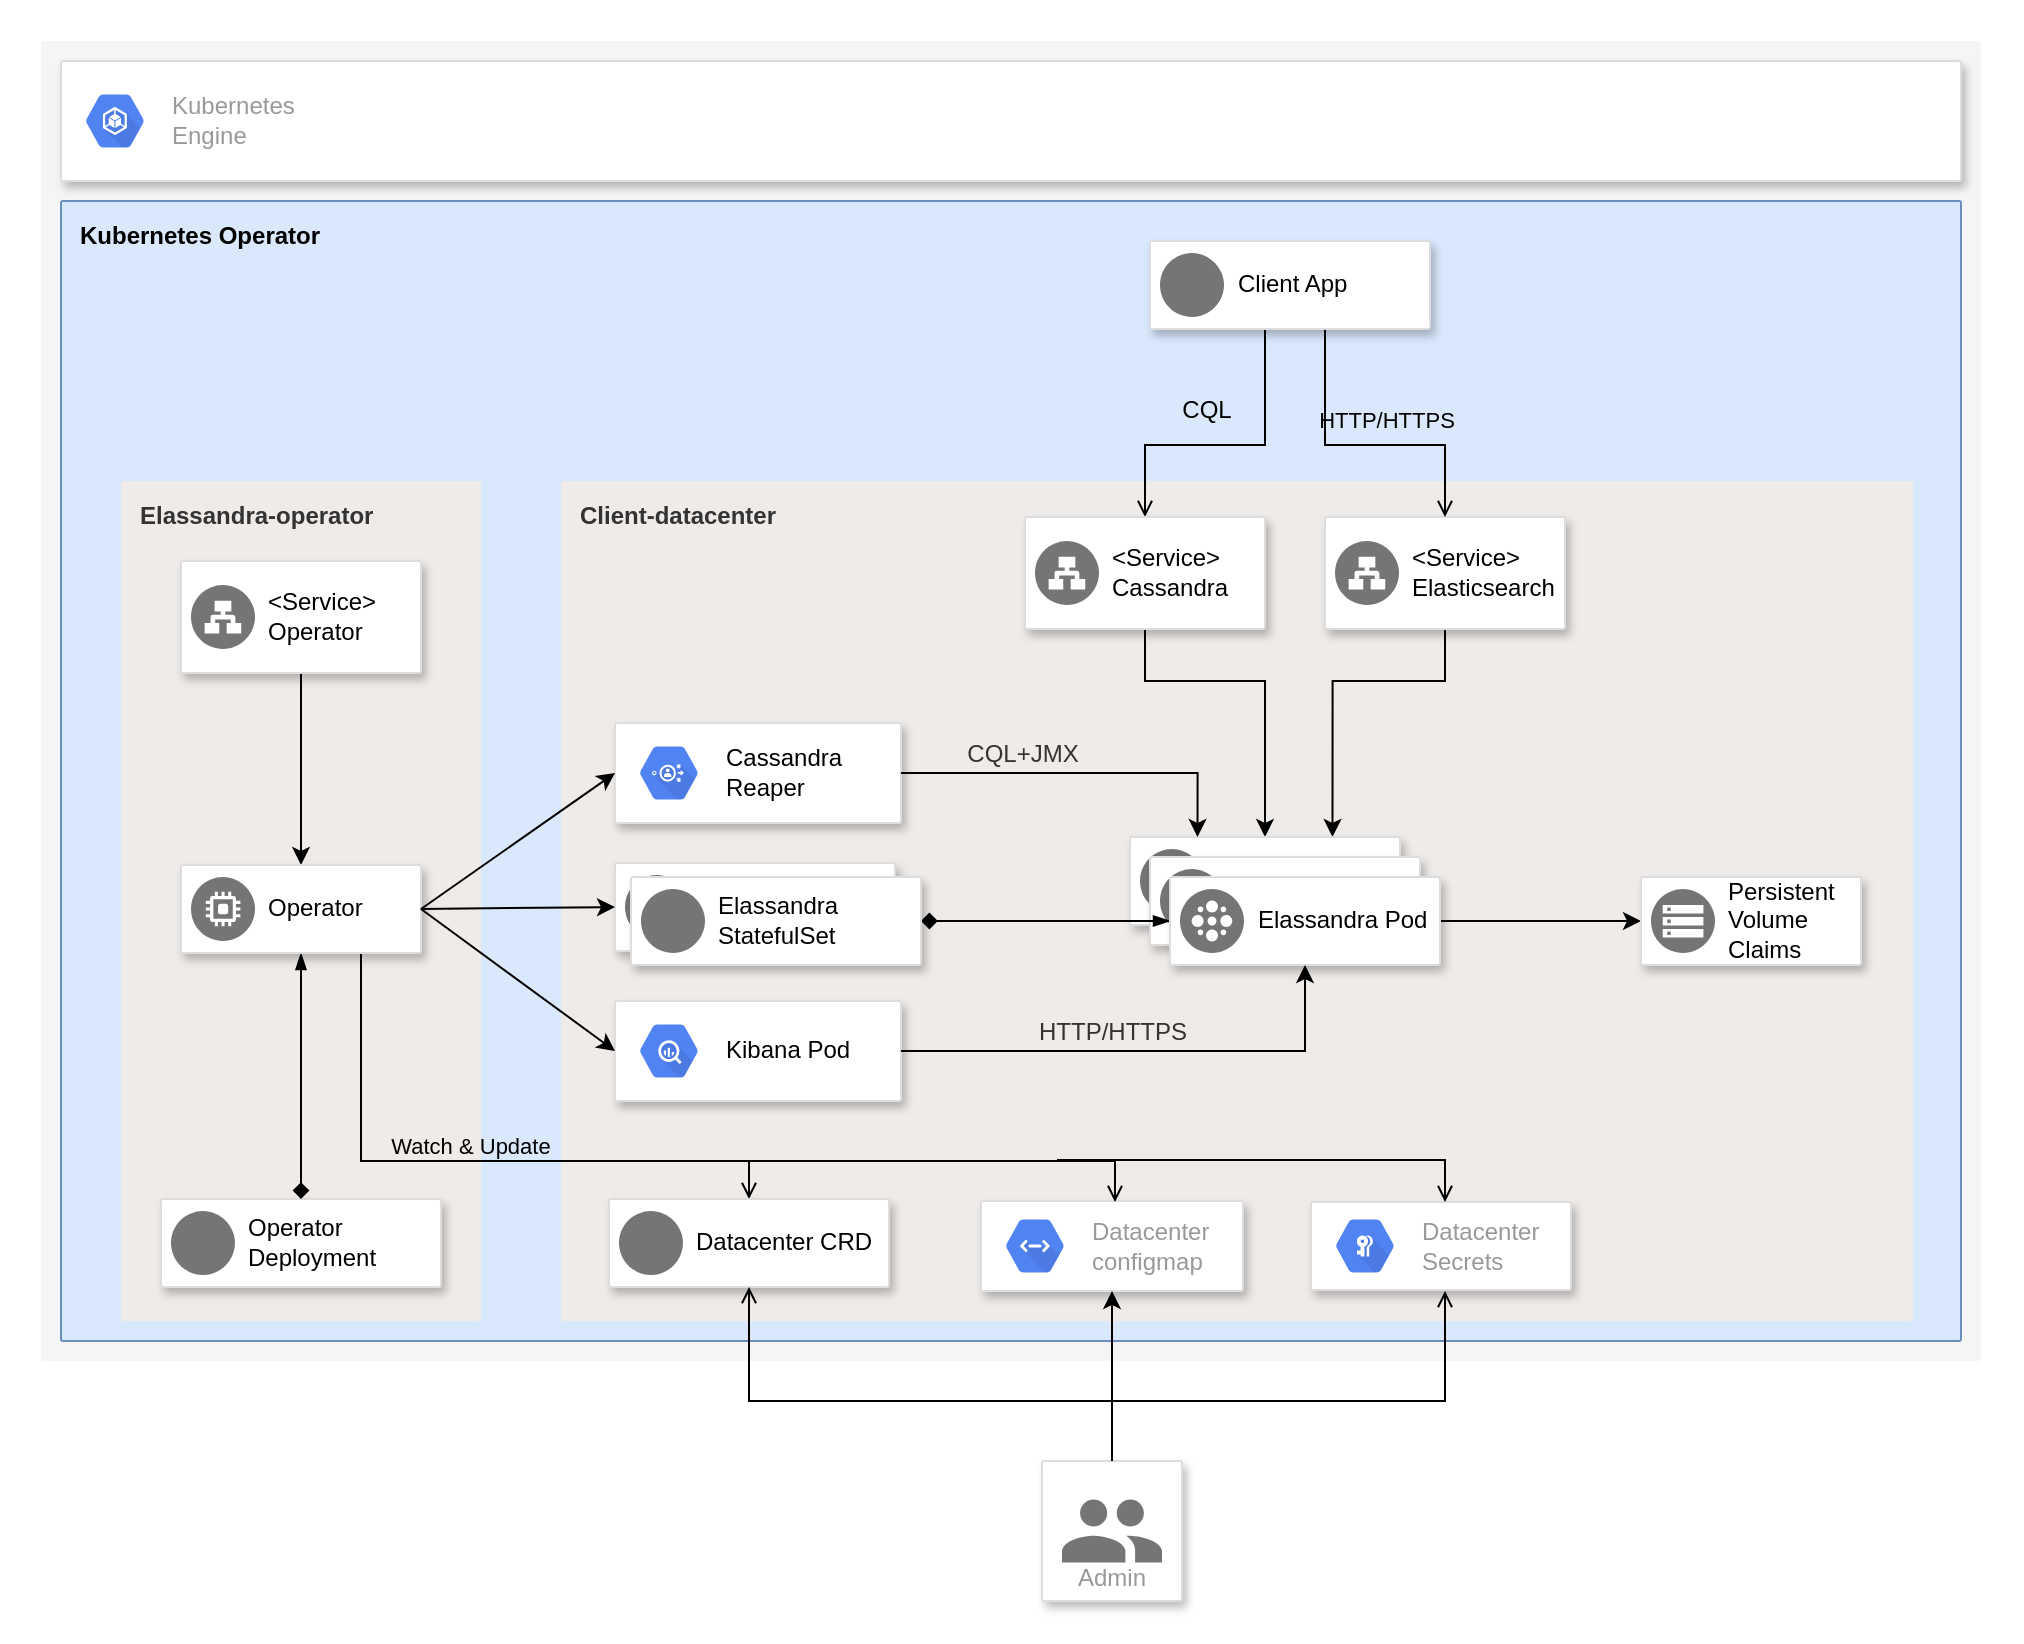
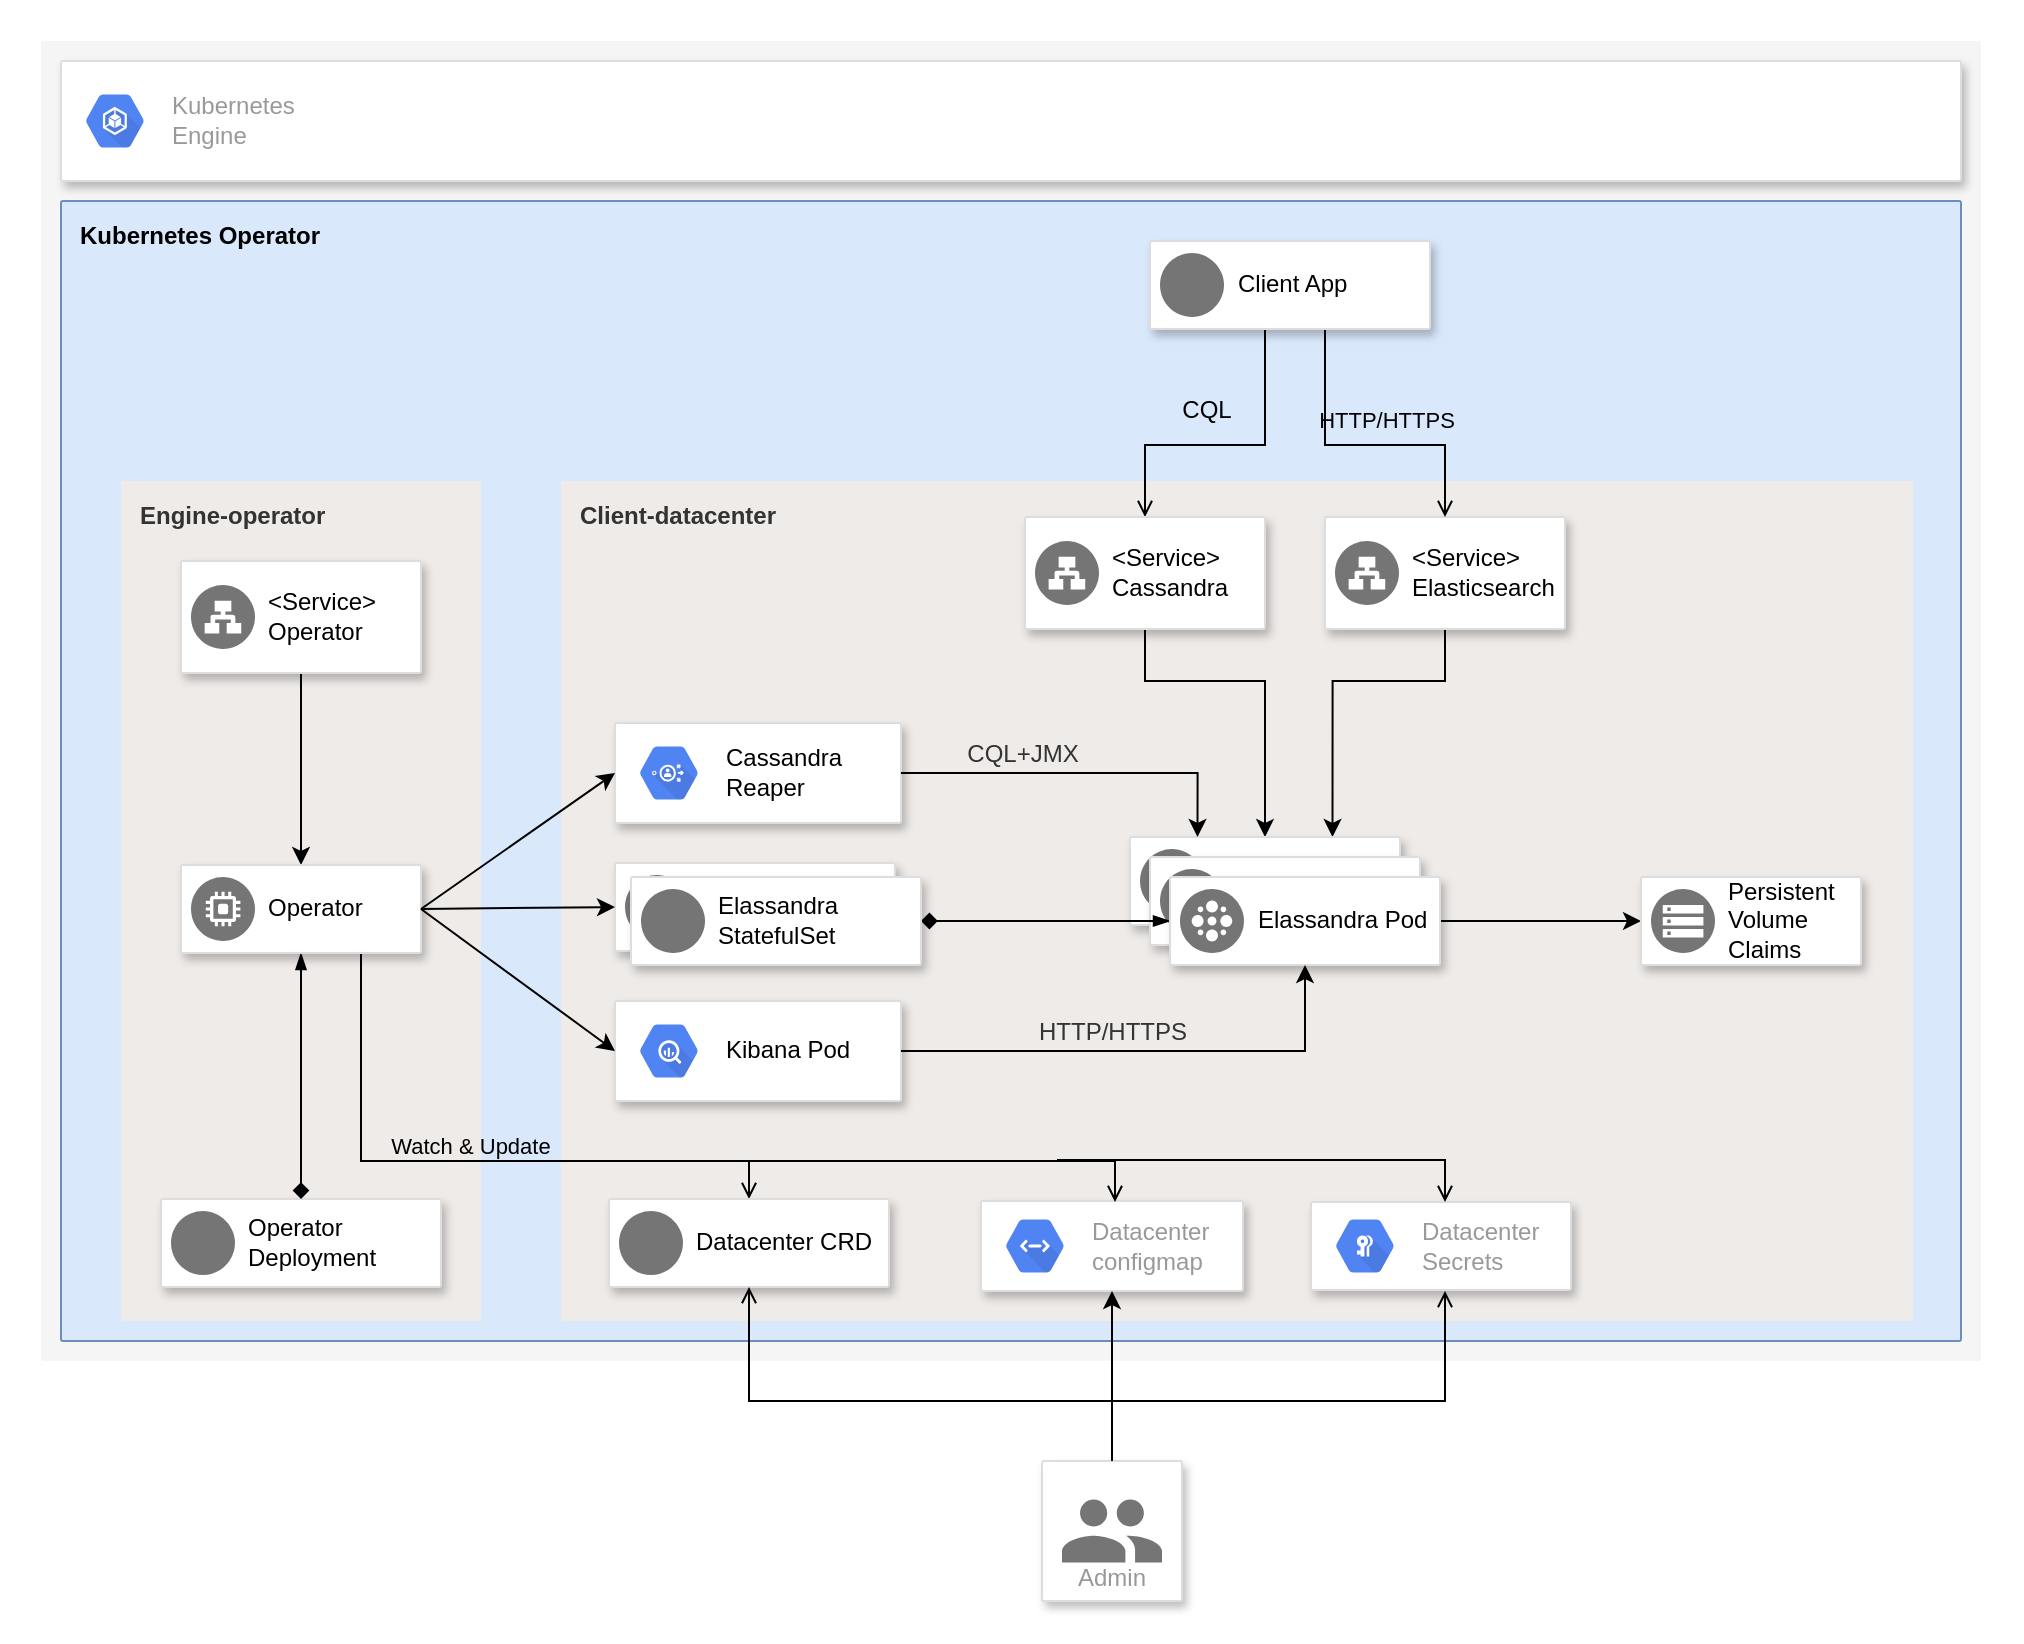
(266, 517) -> (239, 517)
